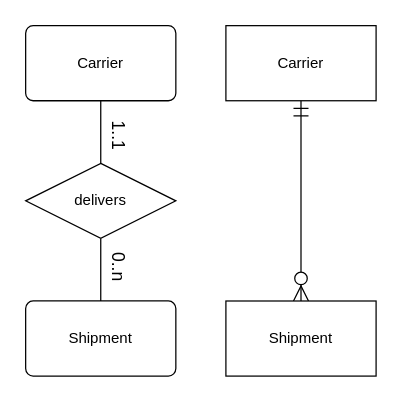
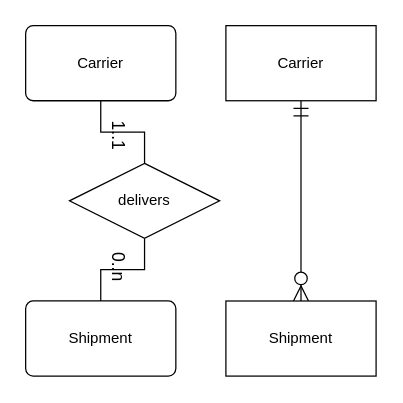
(101, 201) -> (144, 201)
